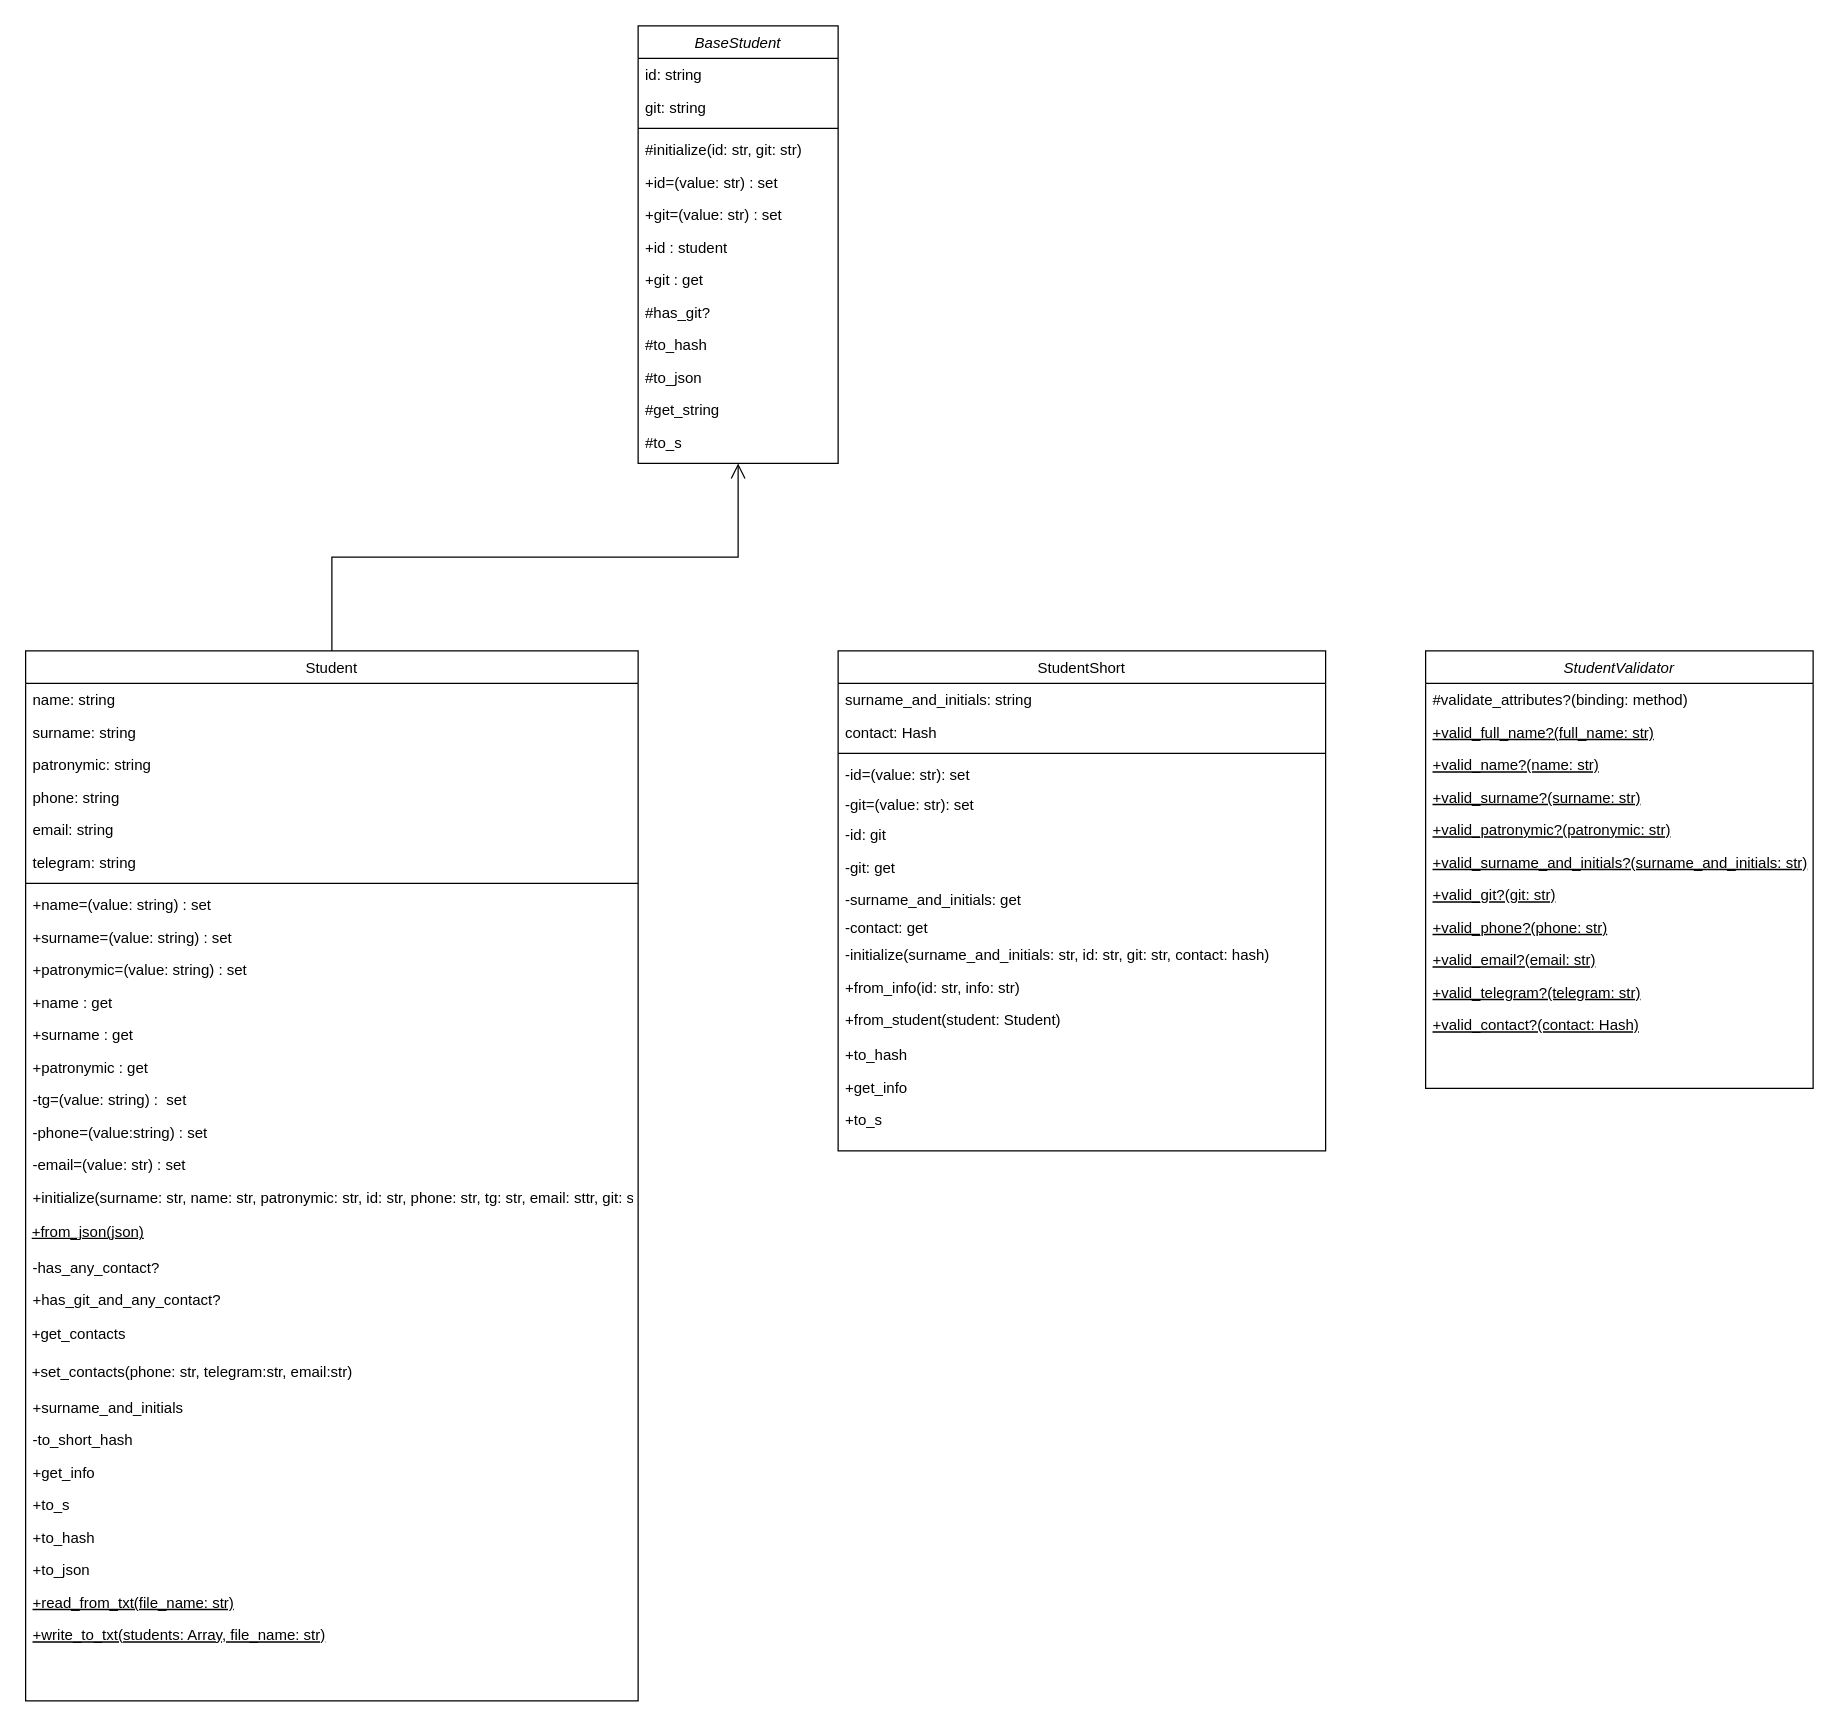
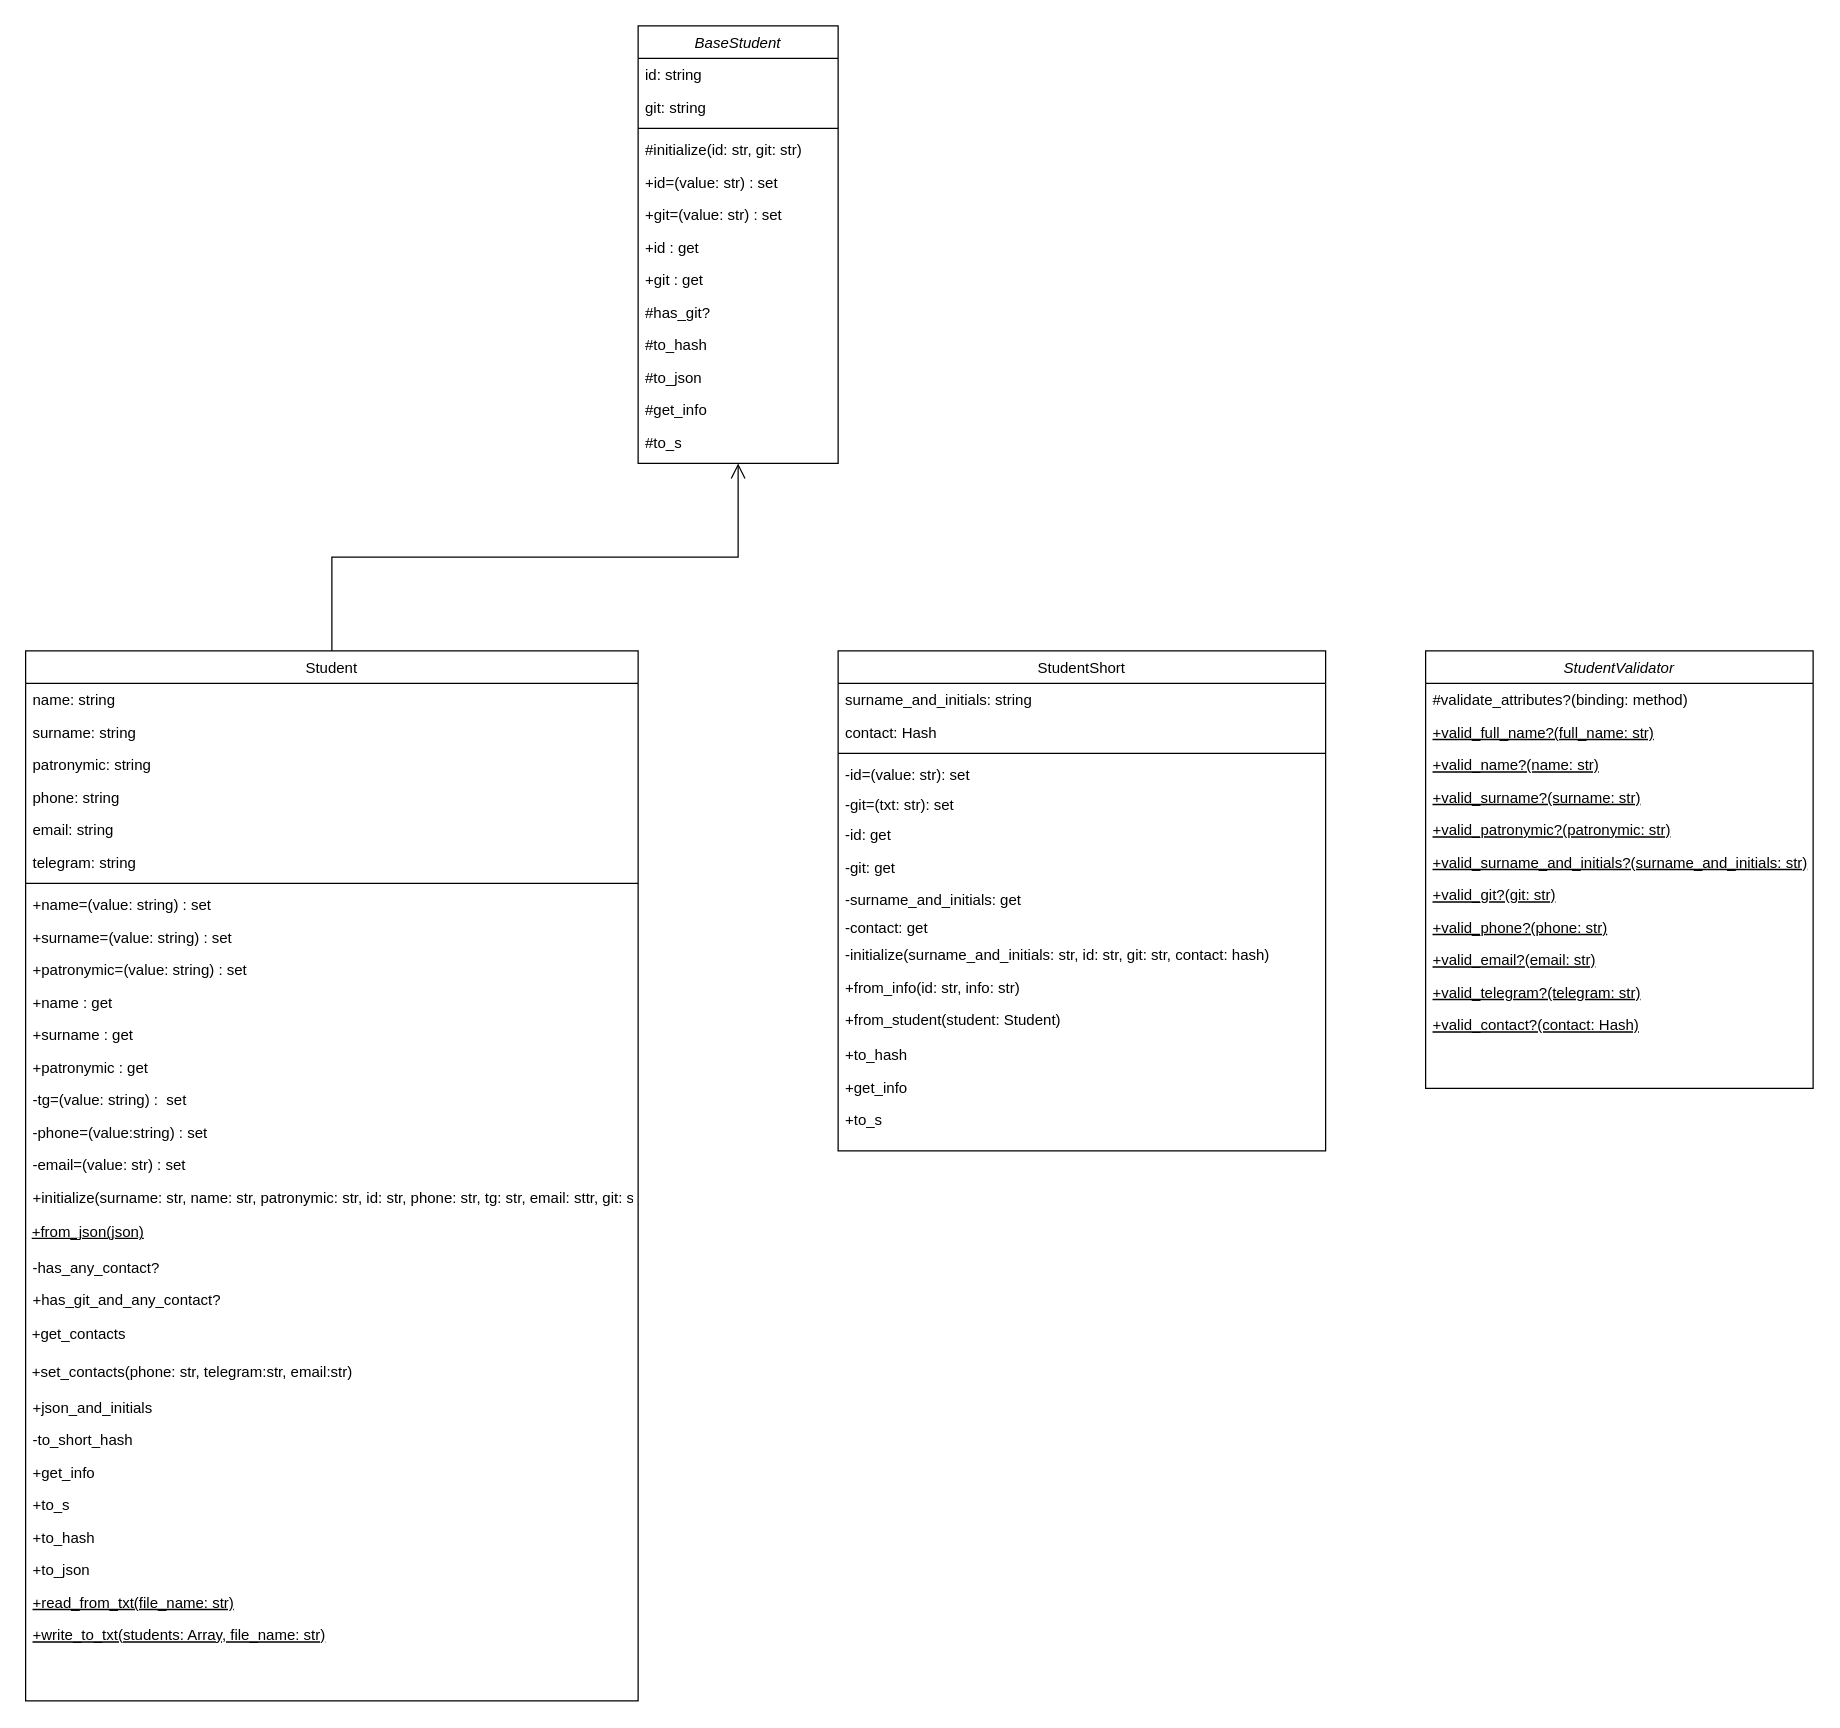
(692, 248) -> (675, 248)
(689, 410) -> (681, 410)
(926, 805) -> (919, 805)
(871, 835) -> (873, 835)
(113, 1408) -> (100, 1408)
